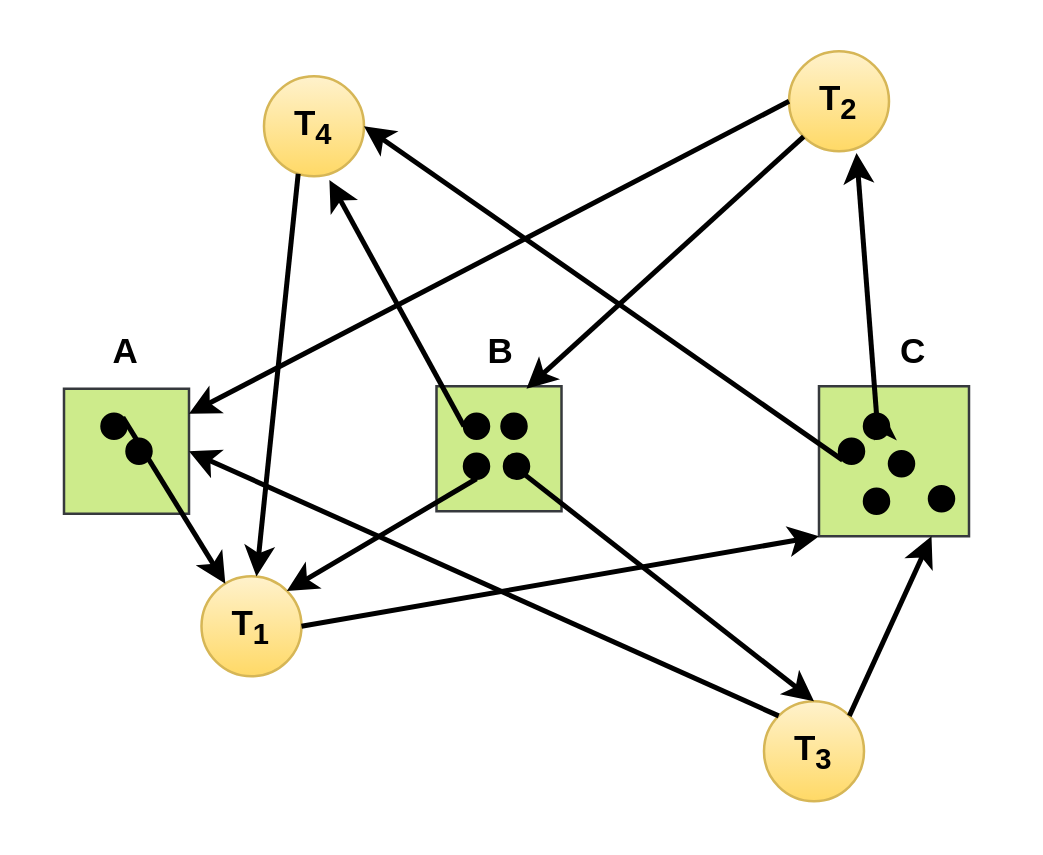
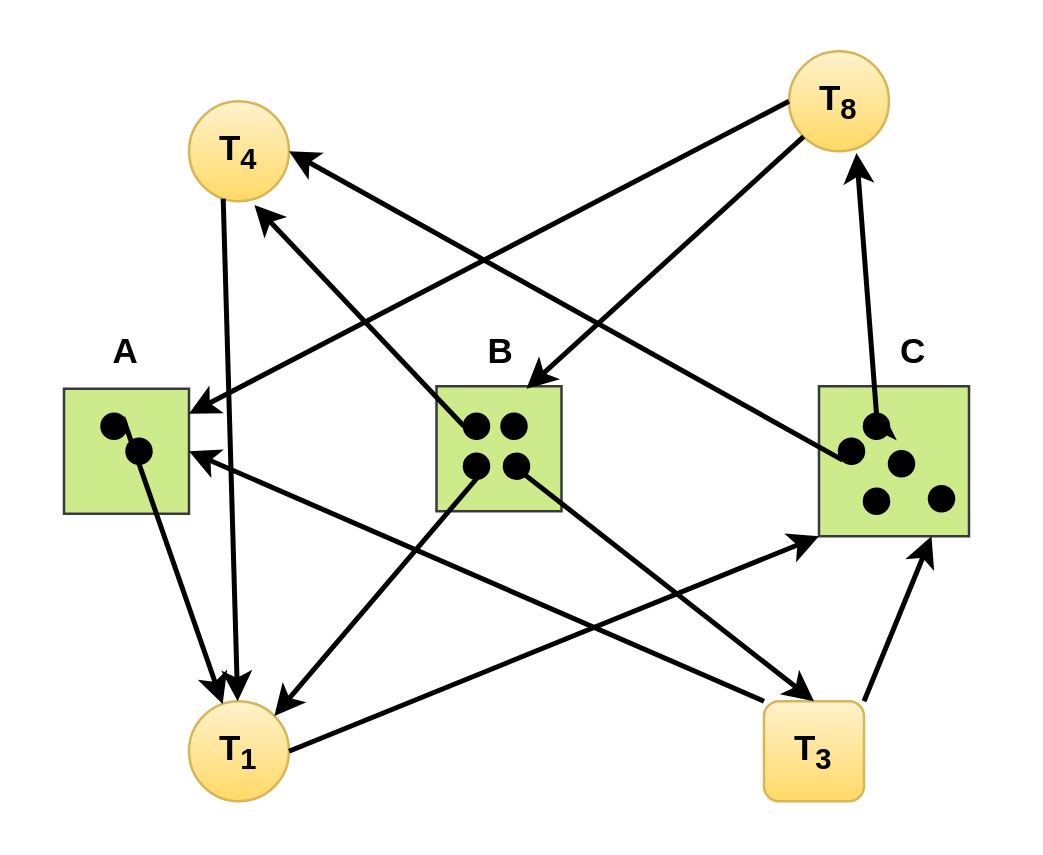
(839, 101) -> (839, 101)
(314, 126) -> (239, 151)
(251, 626) -> (239, 751)
(814, 751) -> (814, 751)
